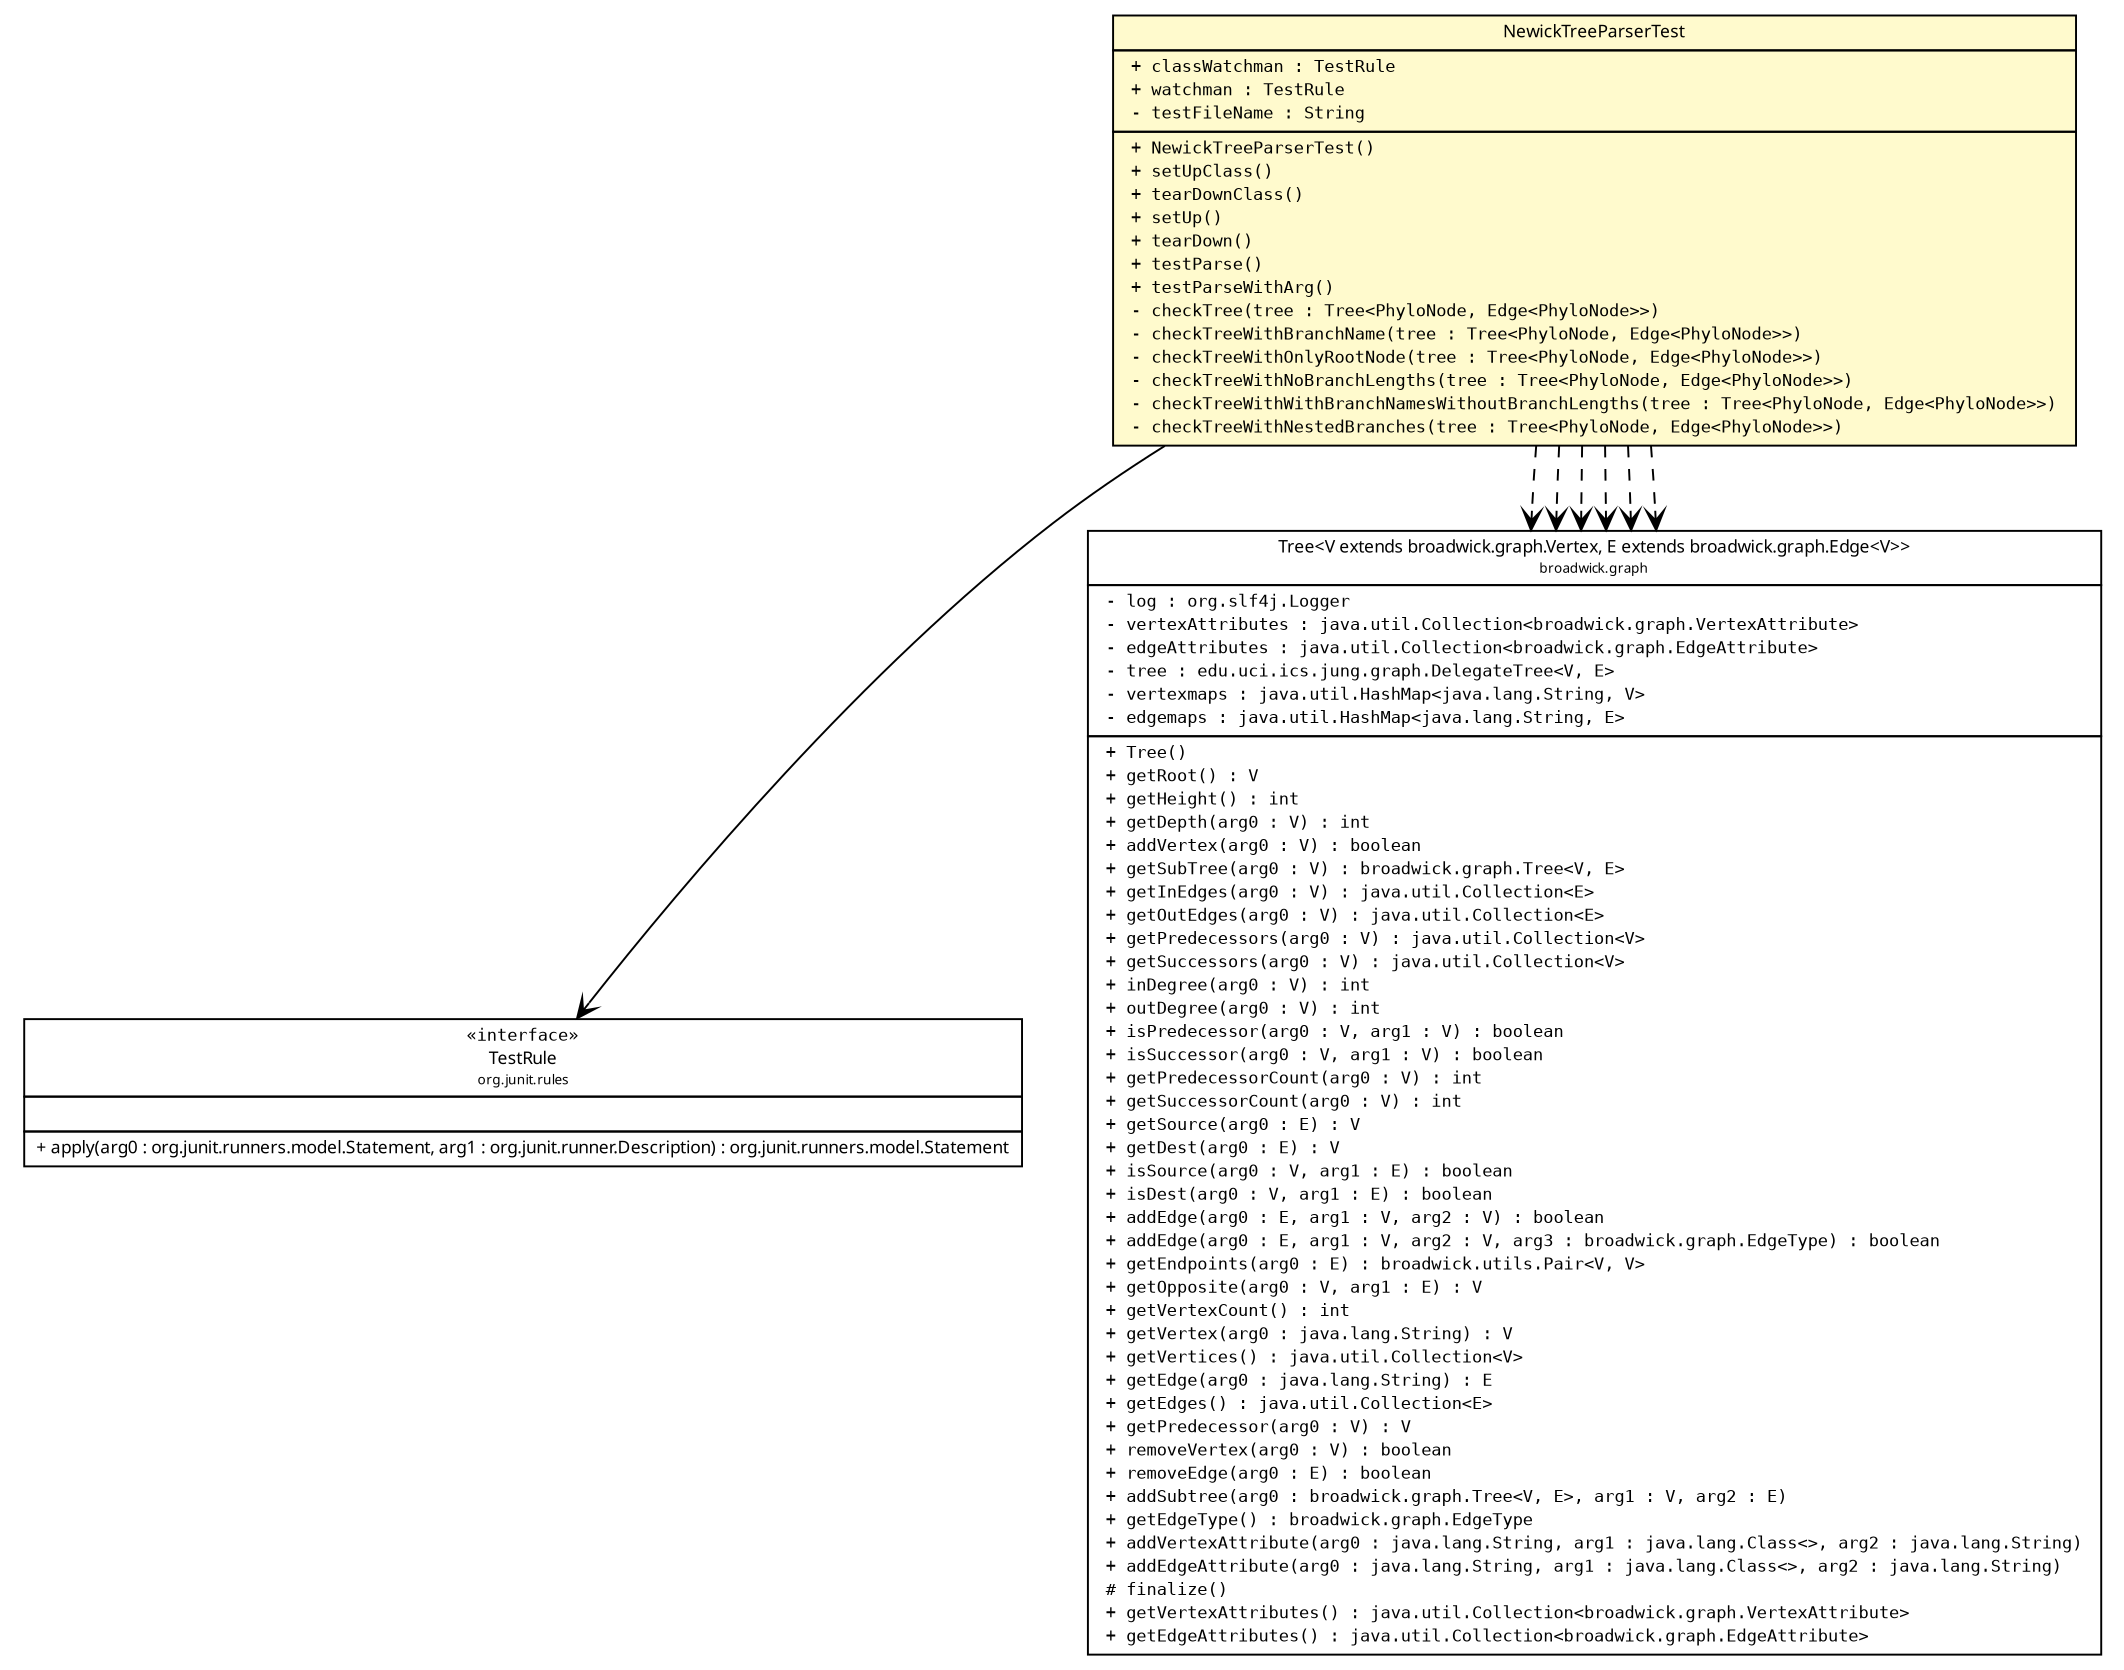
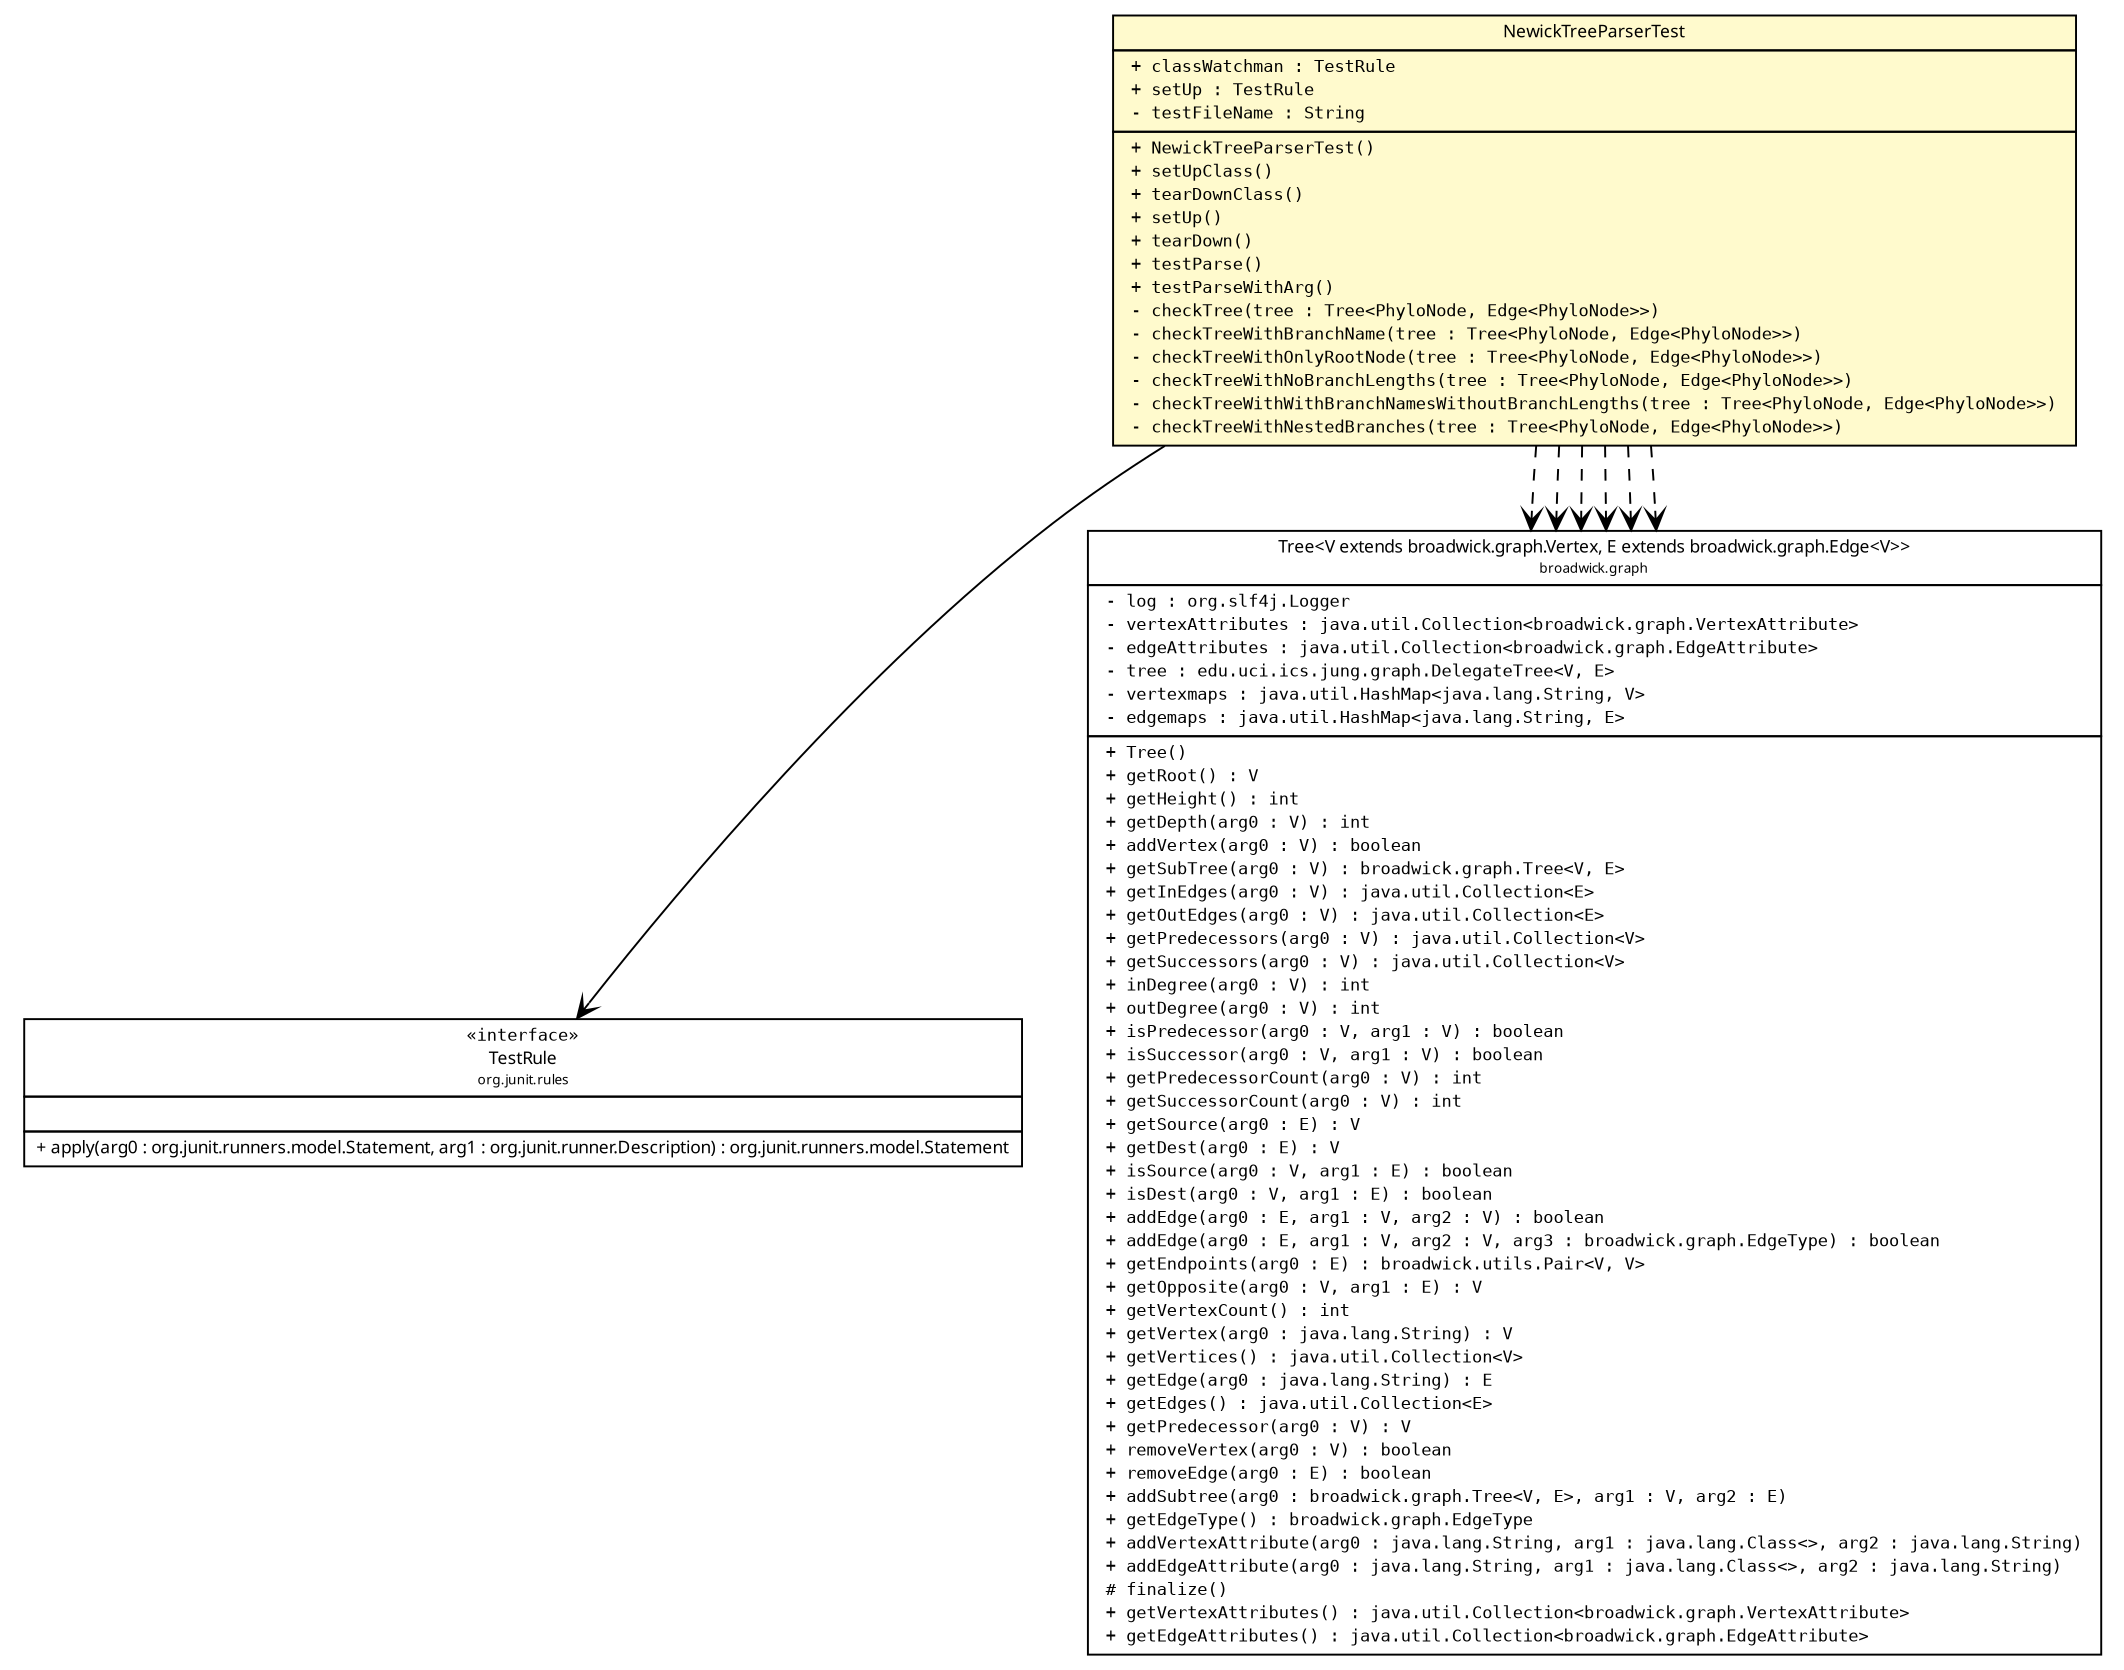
(1238, 90) -> (1224, 90)
